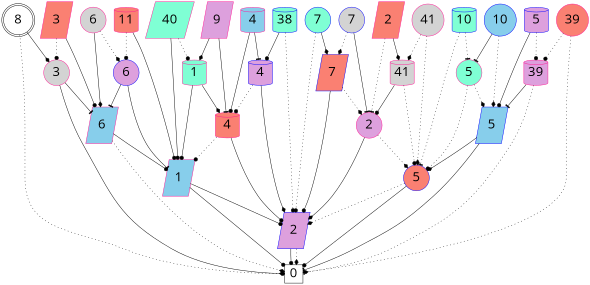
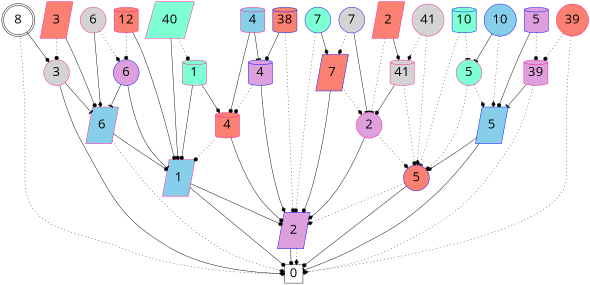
(126, 20) -> (126, 20)
(217, 20) -> none
(285, 20) -> (285, 20)
